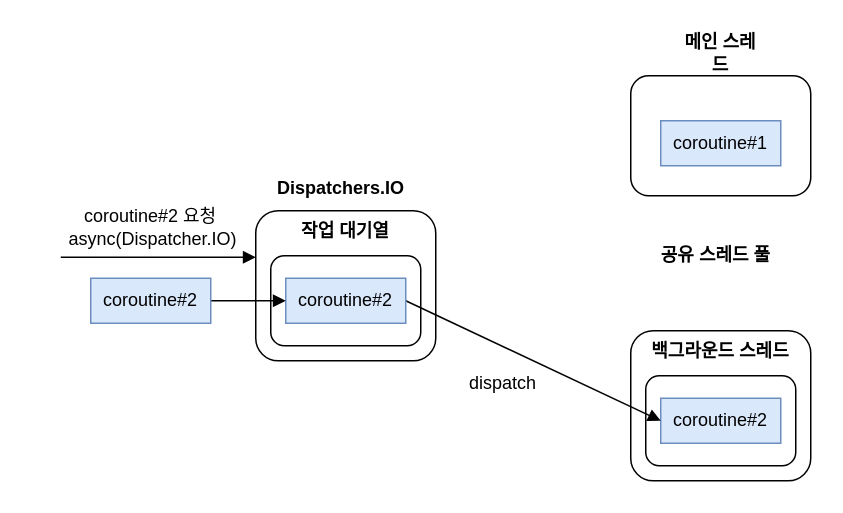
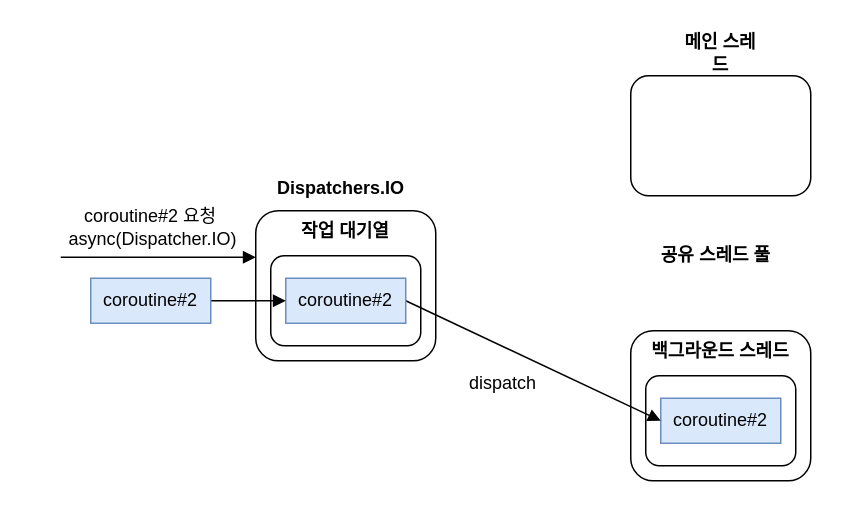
(721, 143) -> none
